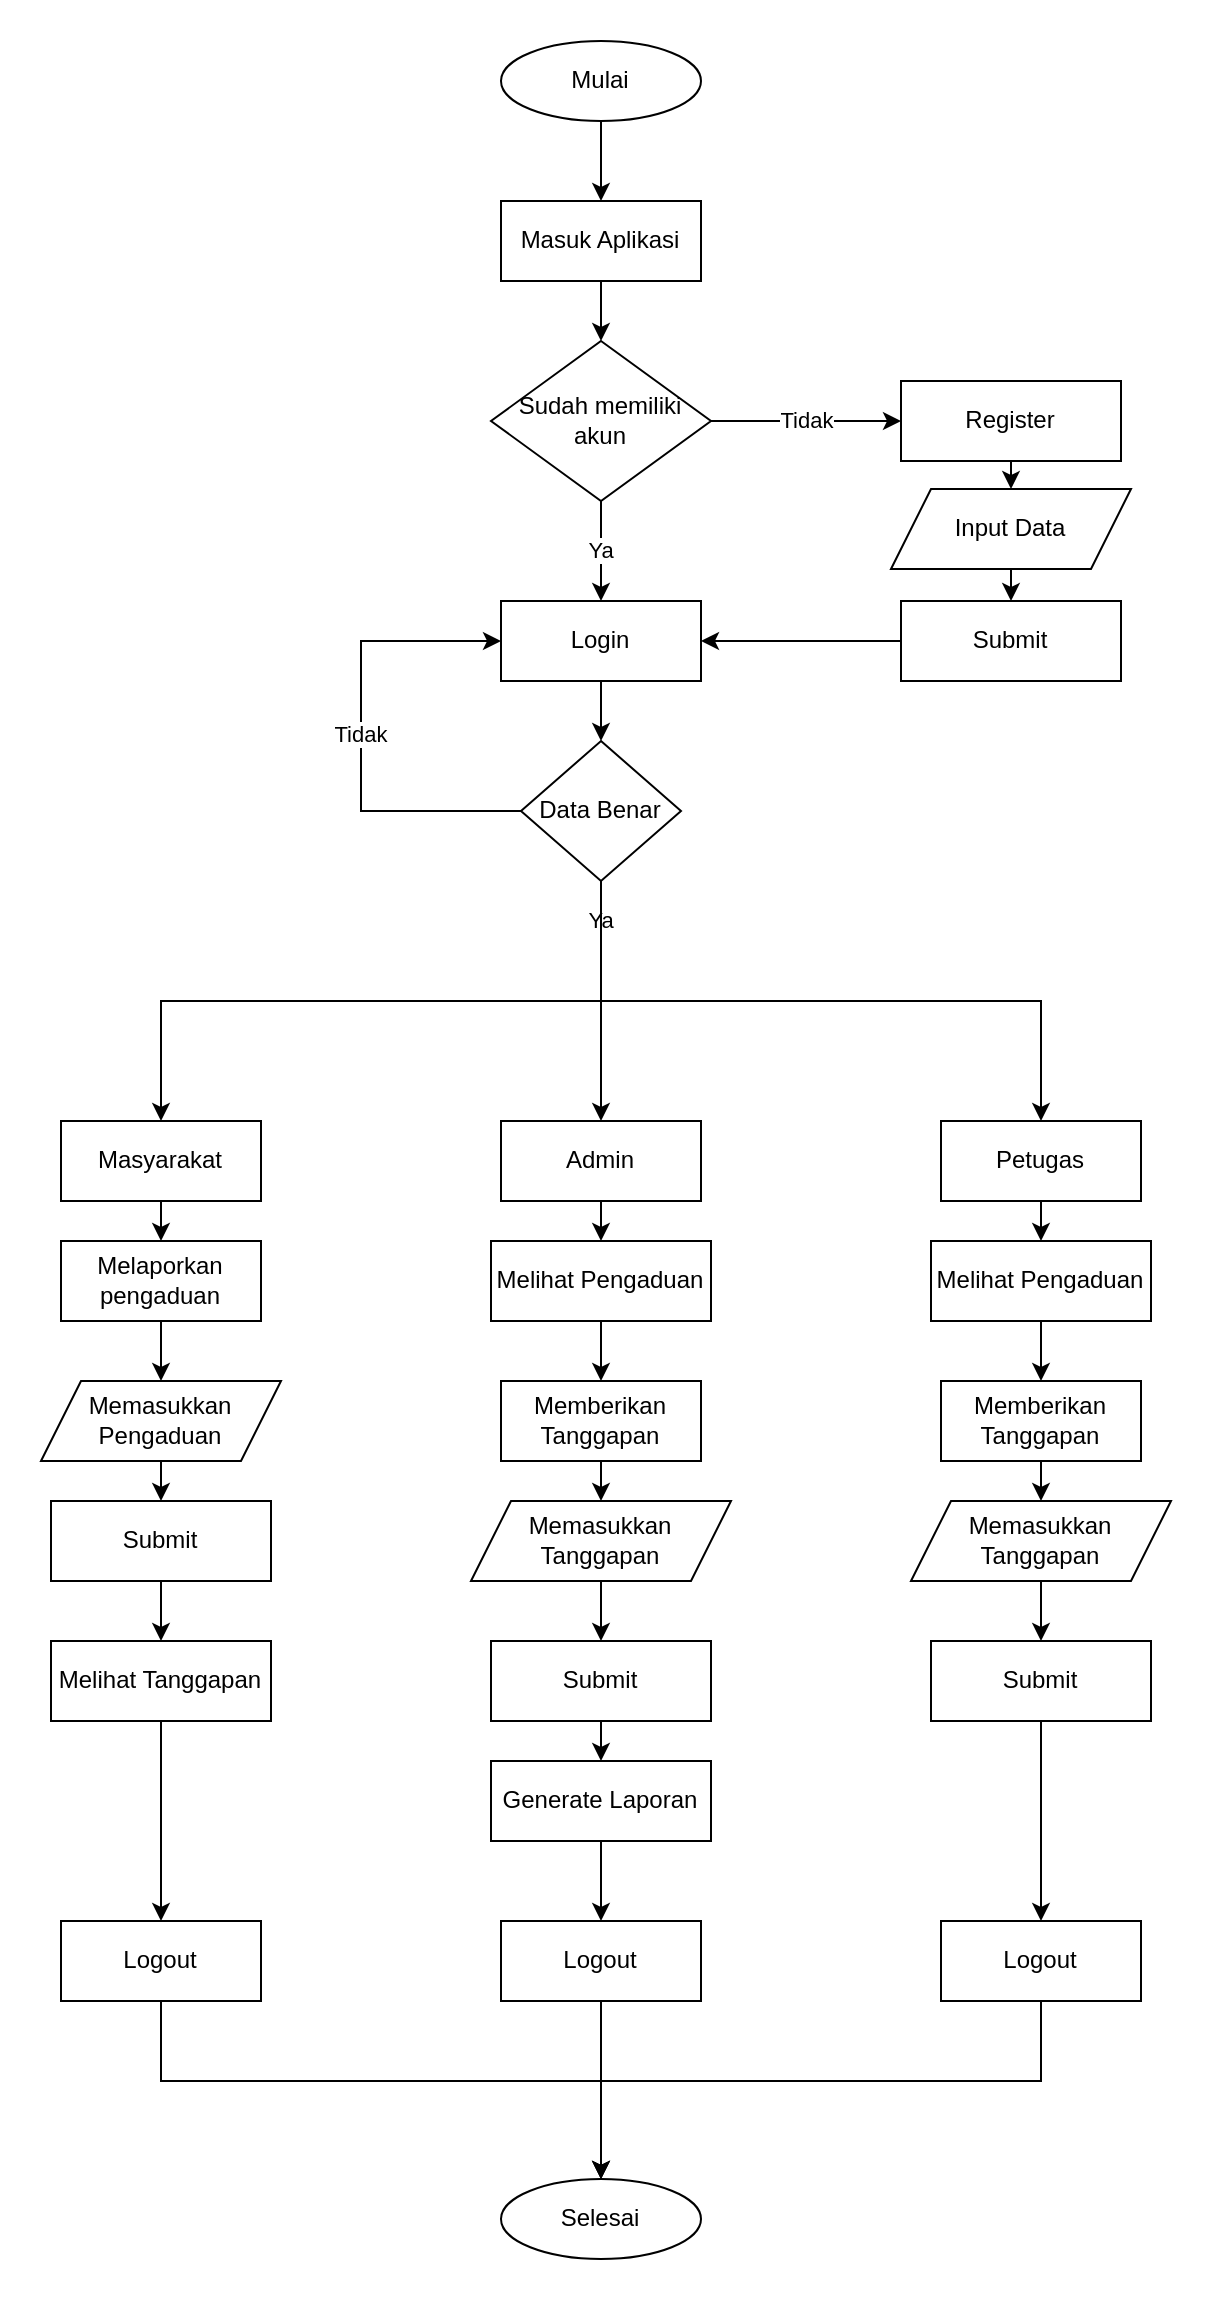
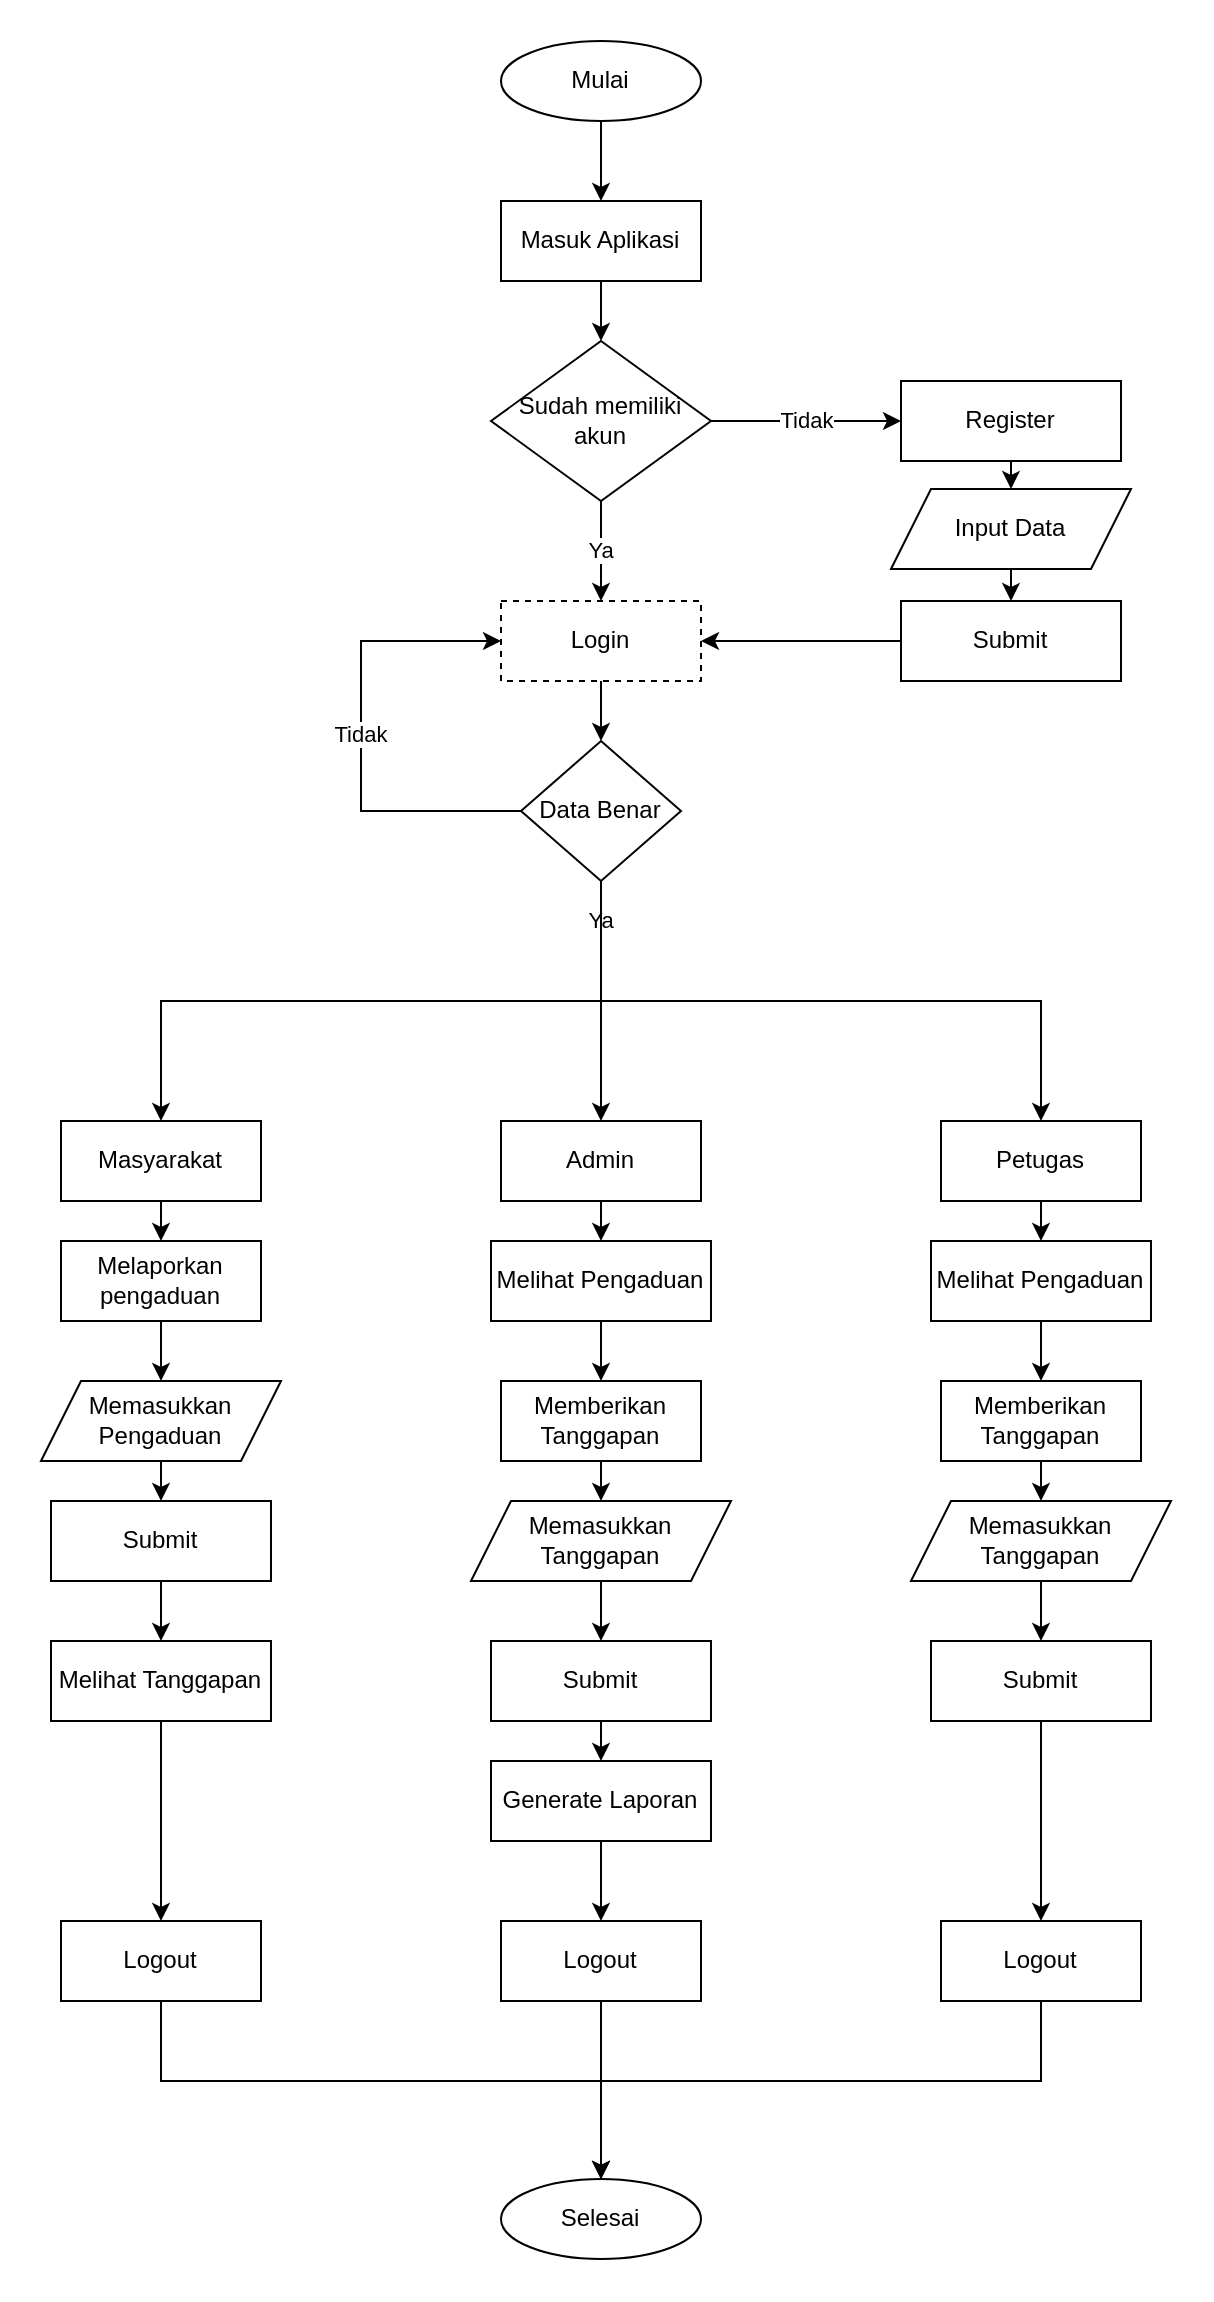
(601, 641) -> (601, 641)
